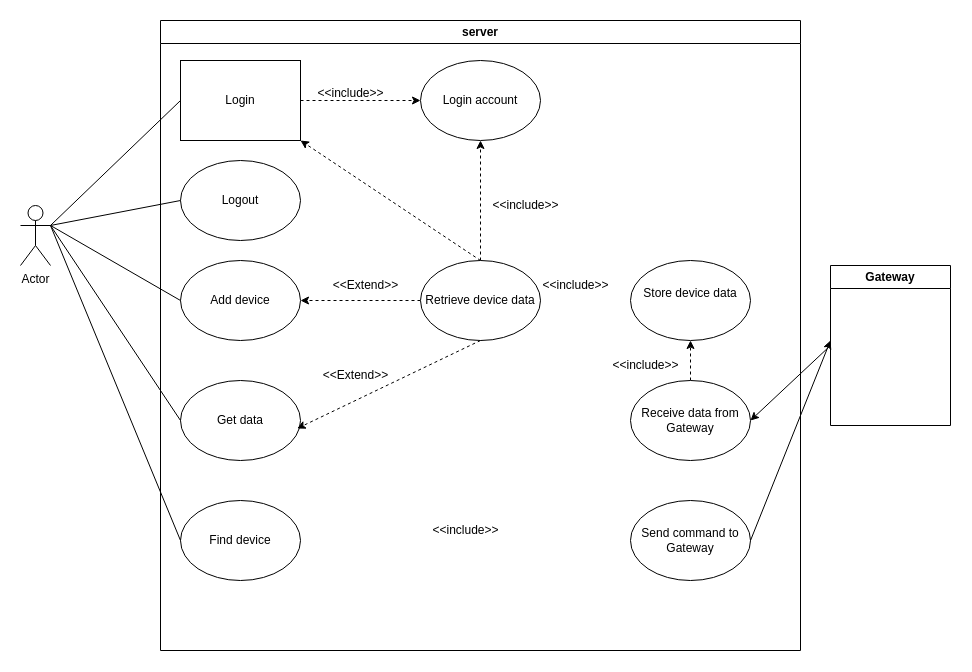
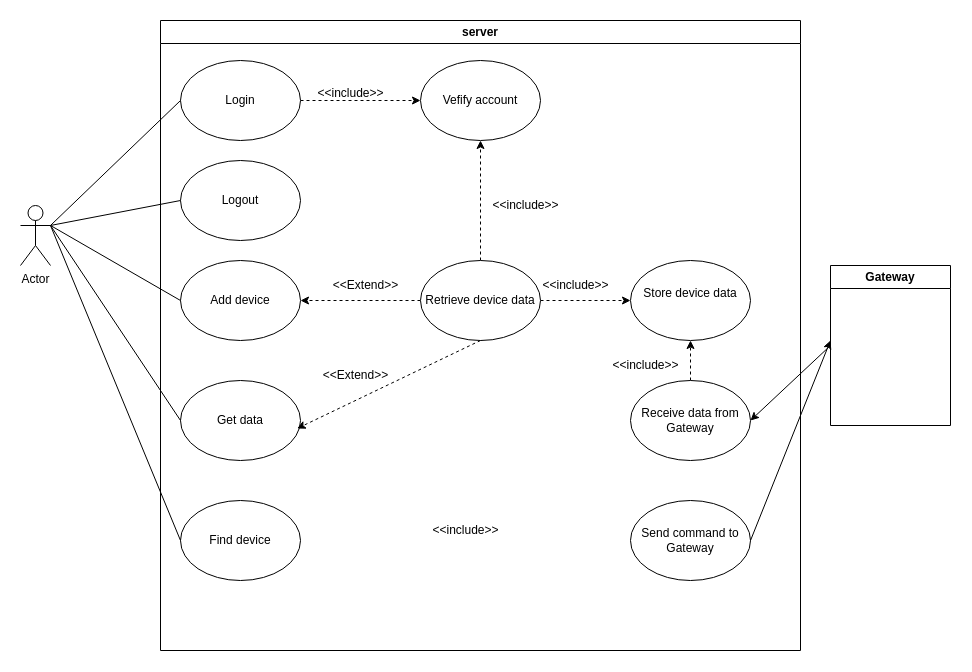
(241, 101) -> (241, 101)
(481, 101) -> (481, 101)
(394, 203) -> (582, 301)
